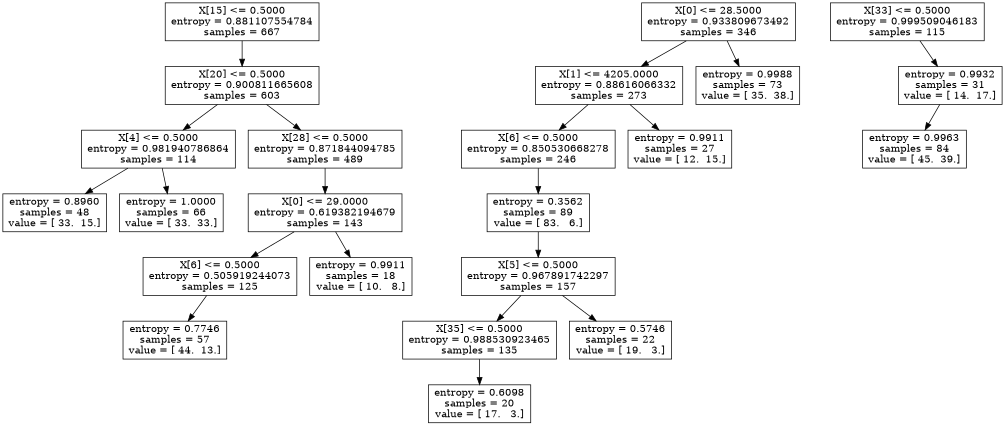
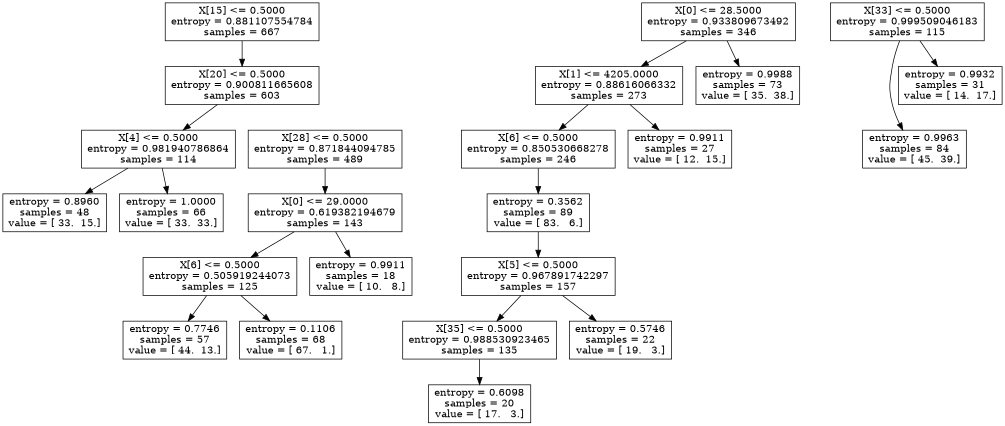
(934, 114) -> (890, 82)
(281, 115) -> none
none -> (291, 340)
